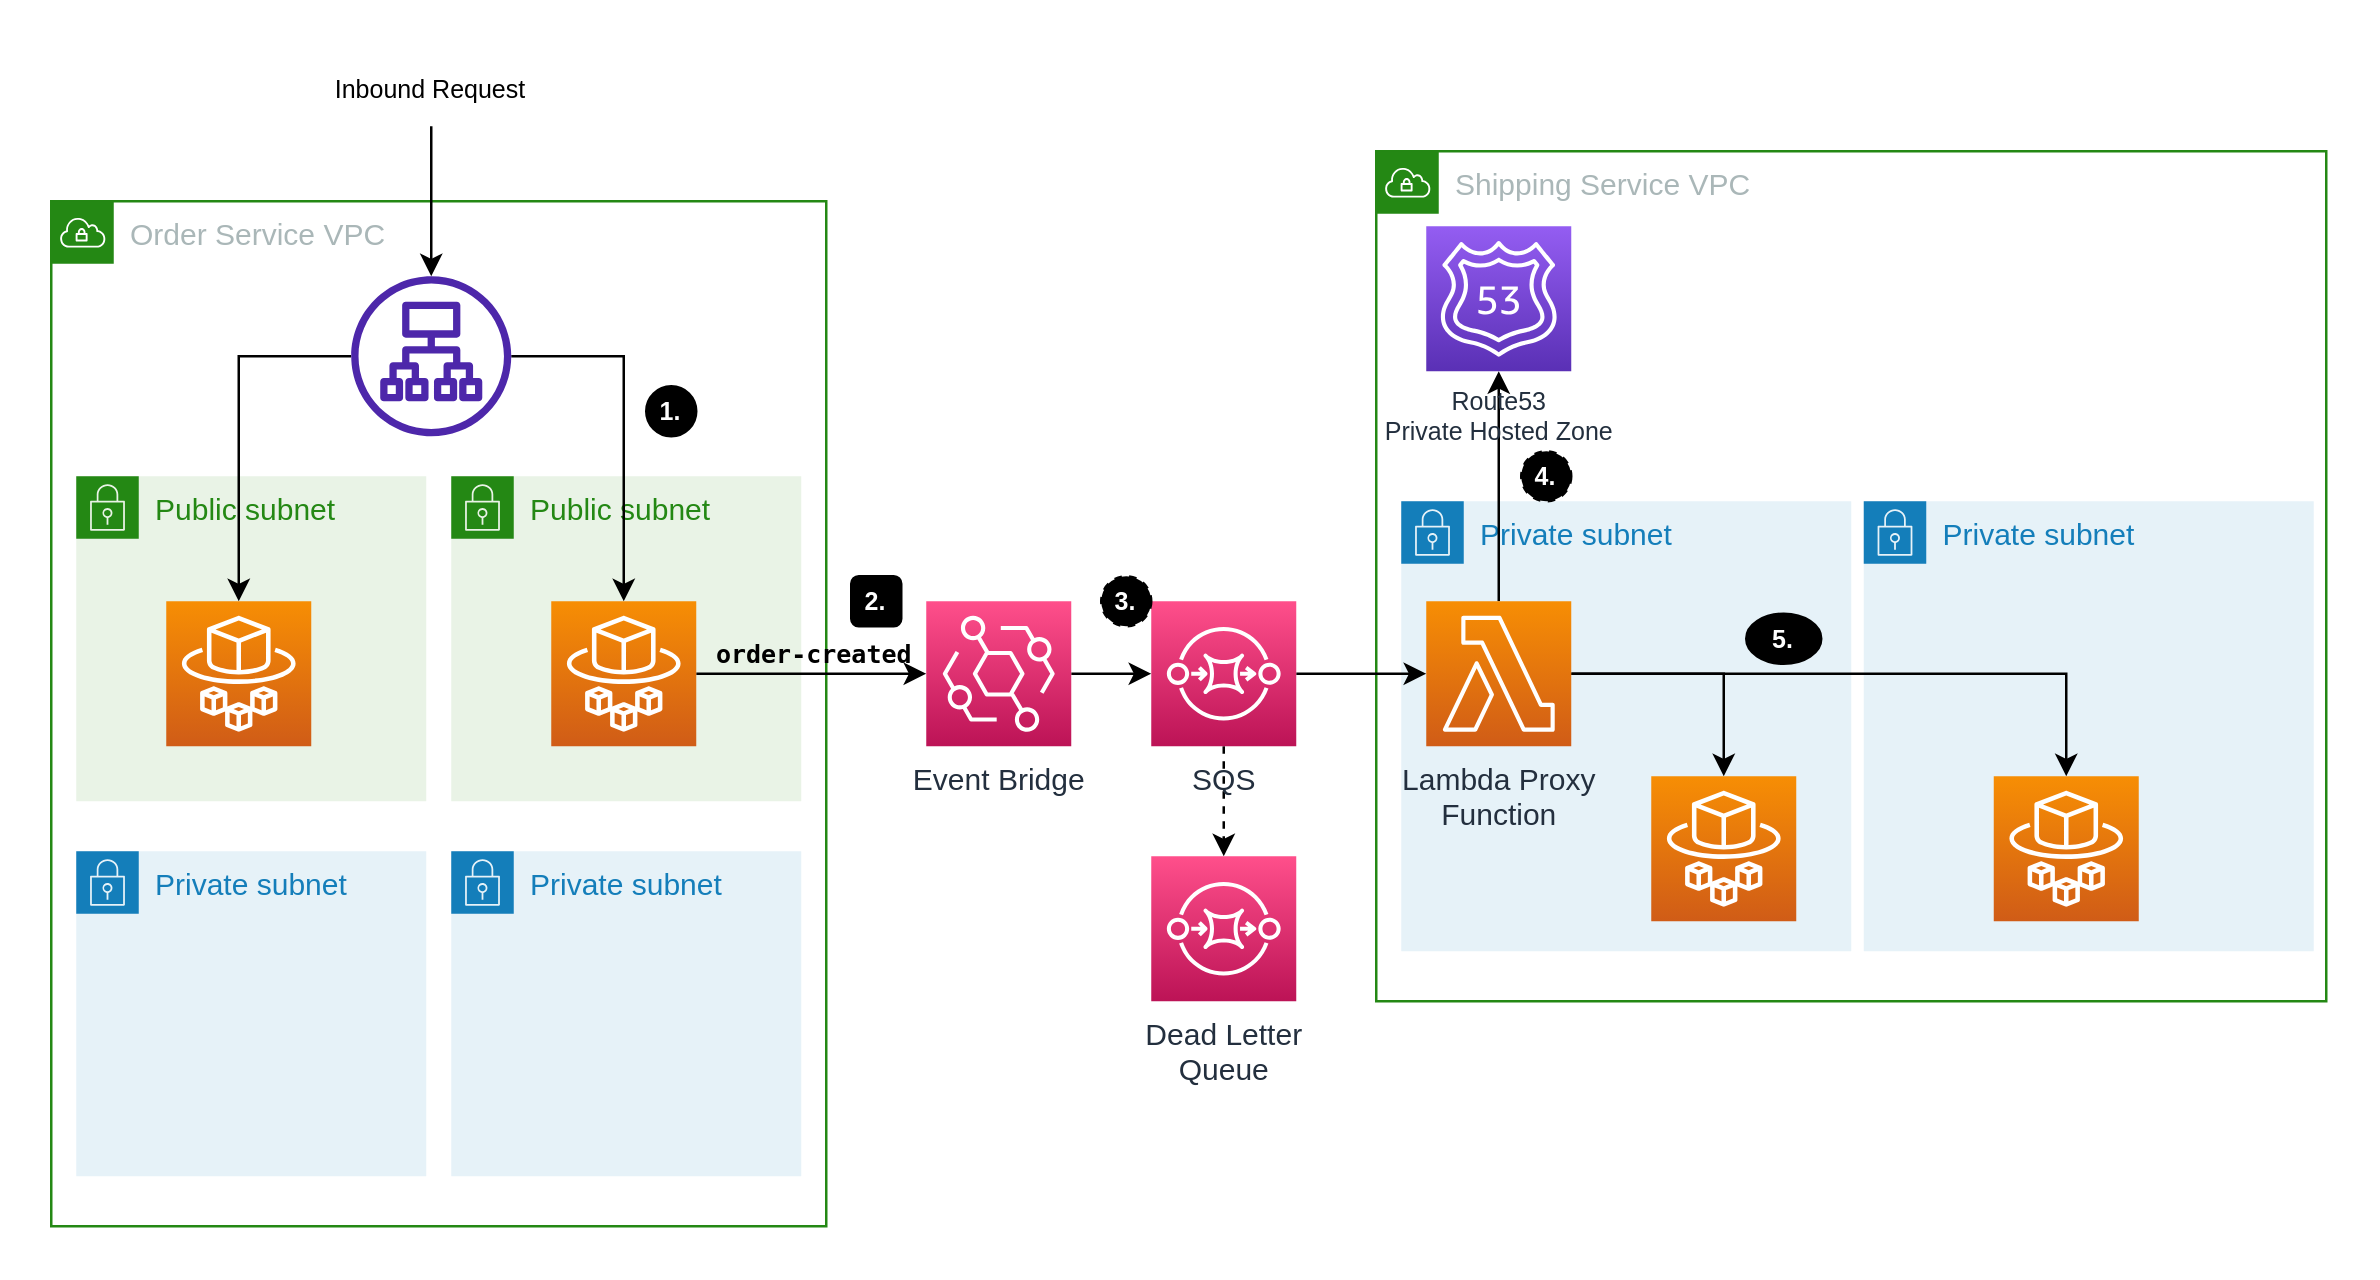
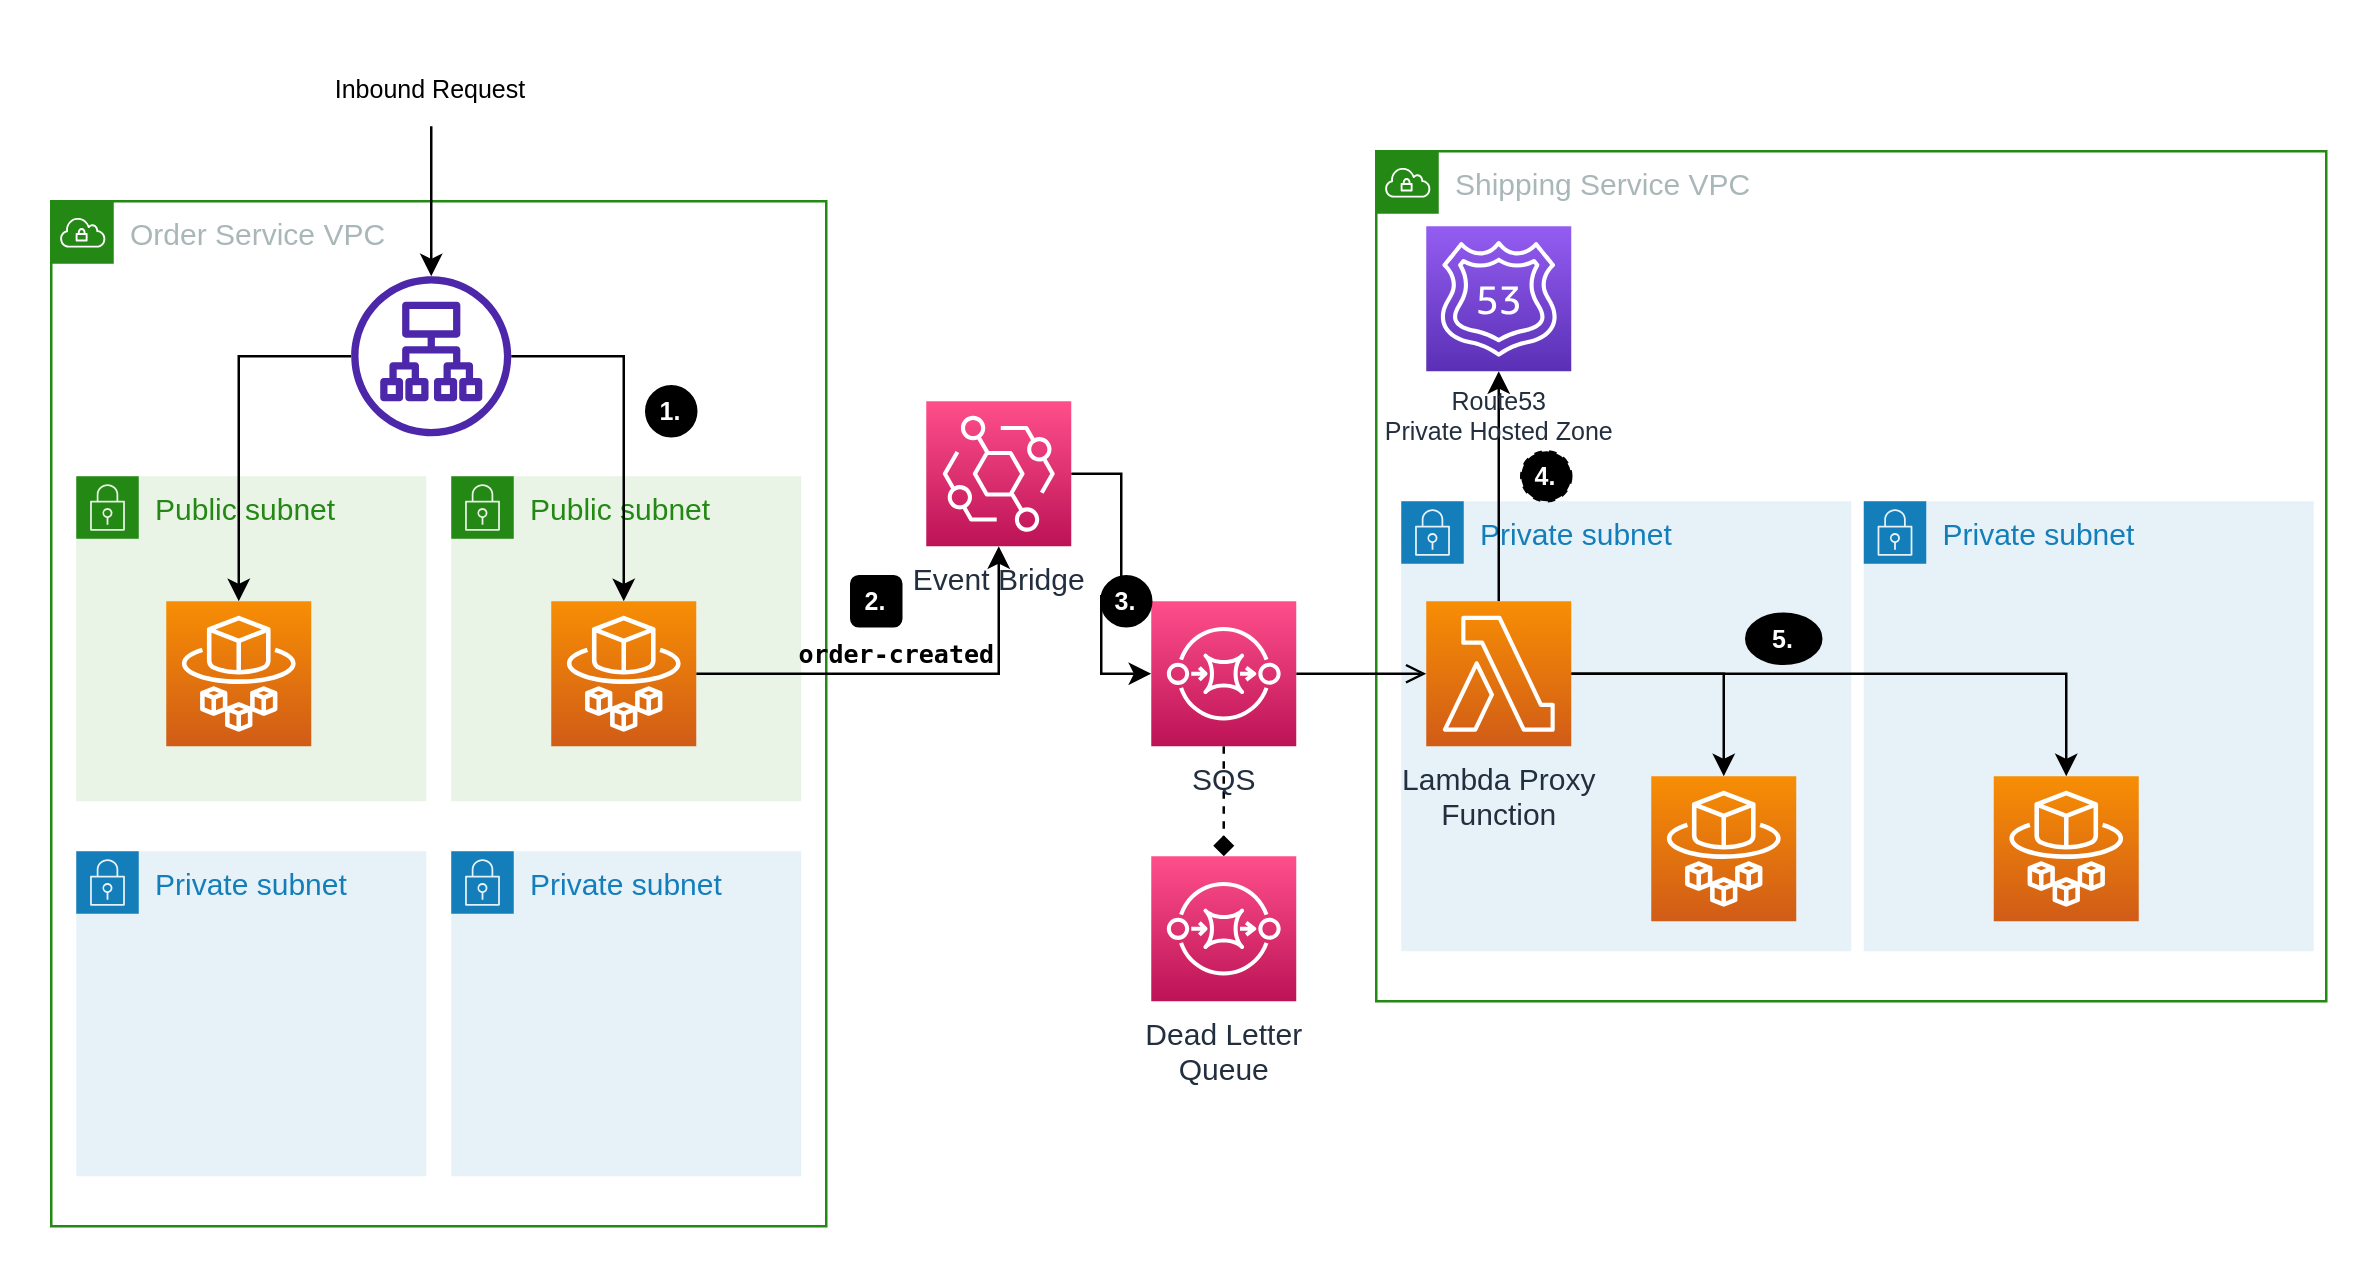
(1126, 601) -> (1126, 601)
(999, 674) -> (999, 474)
(1408, 674) -> (1412, 674)
(1224, 836) -> (1224, 835)
